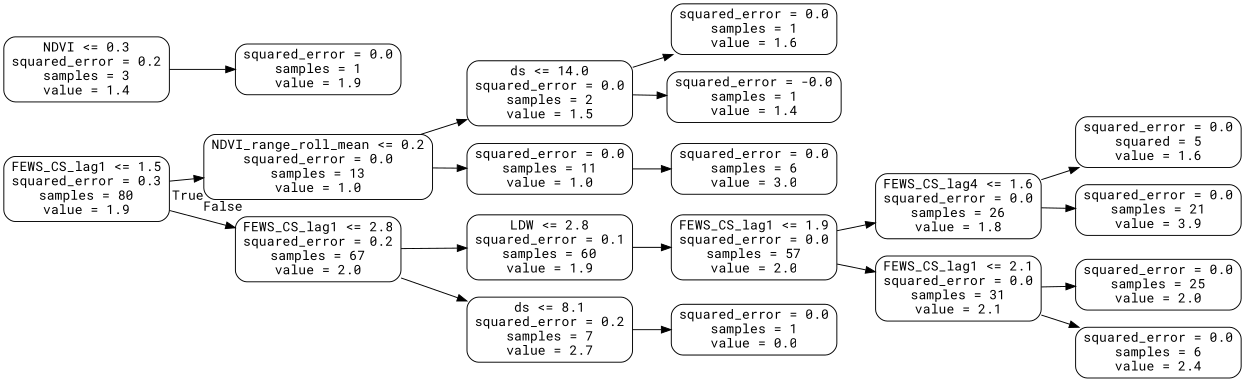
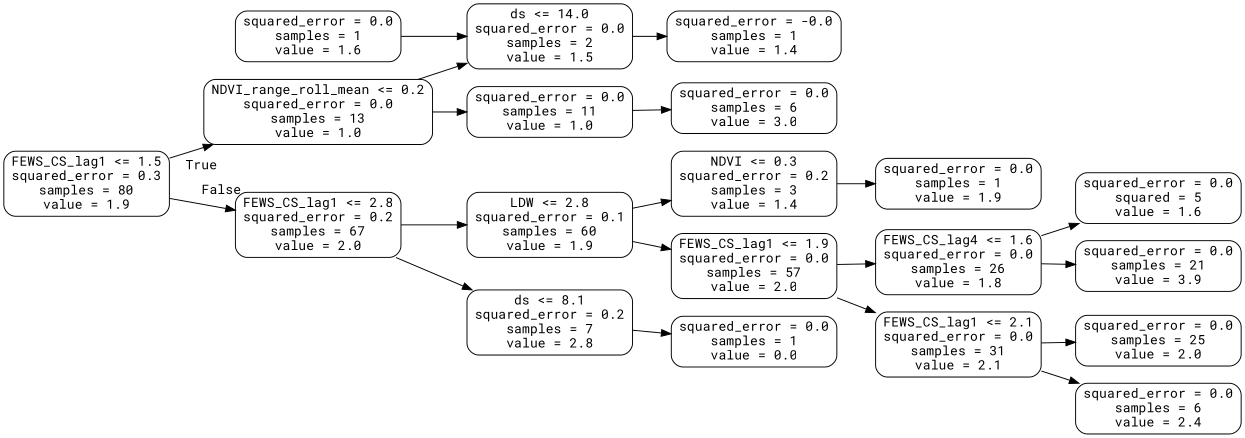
(648, 62) -> (429, 36)
none -> (647, 205)
(550, 330) -> (550, 322)
